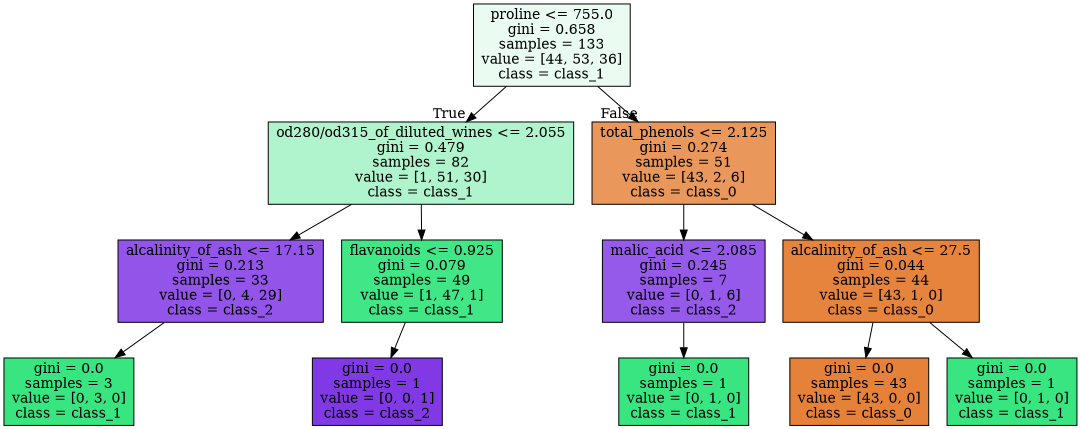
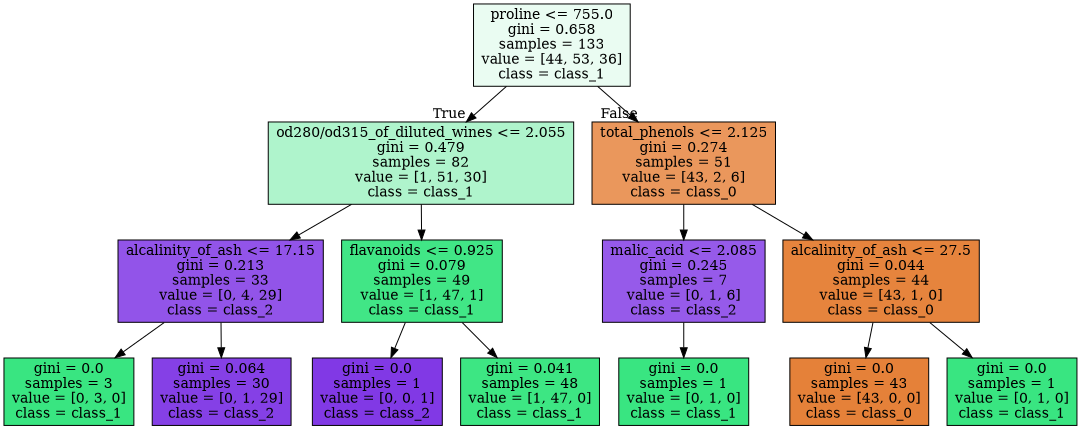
none -> (222, 392)
none -> (530, 392)
